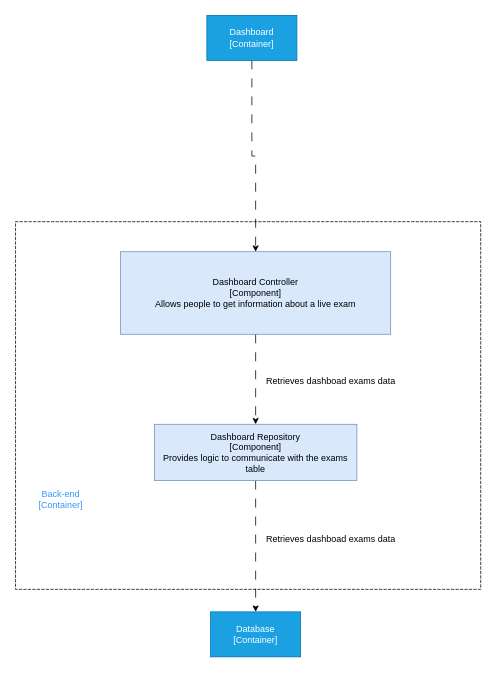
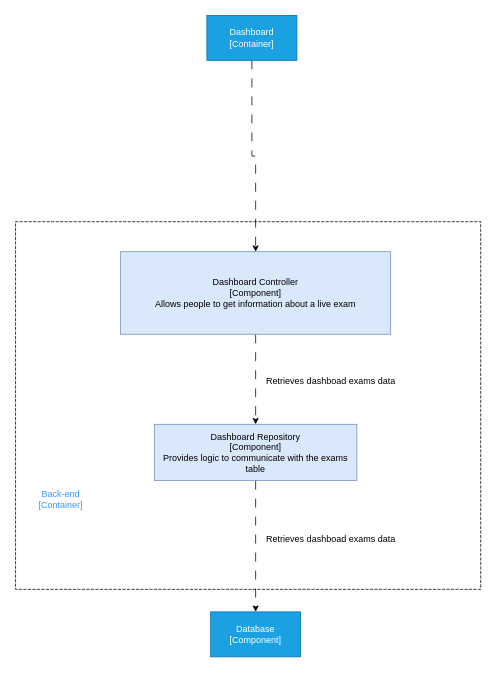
(255, 634) -> (255, 634)
